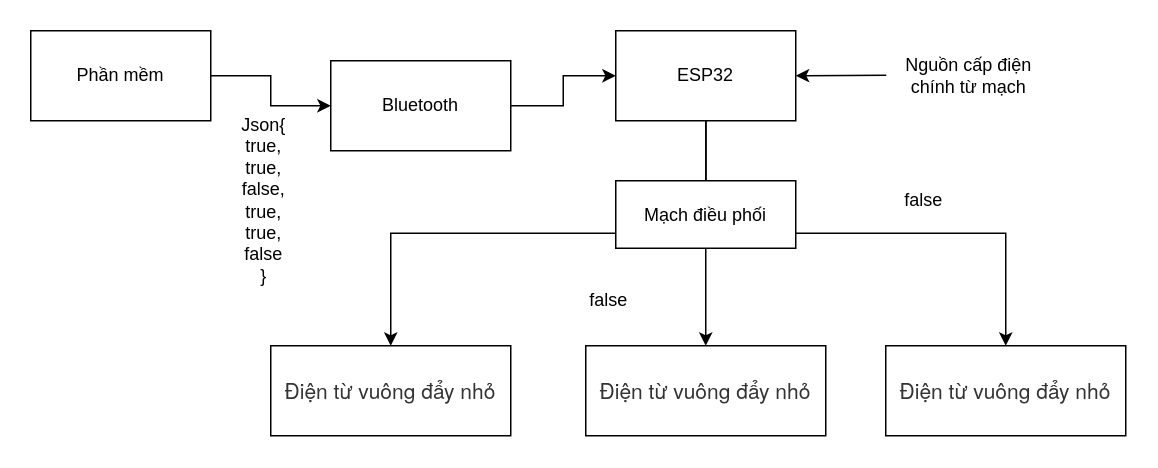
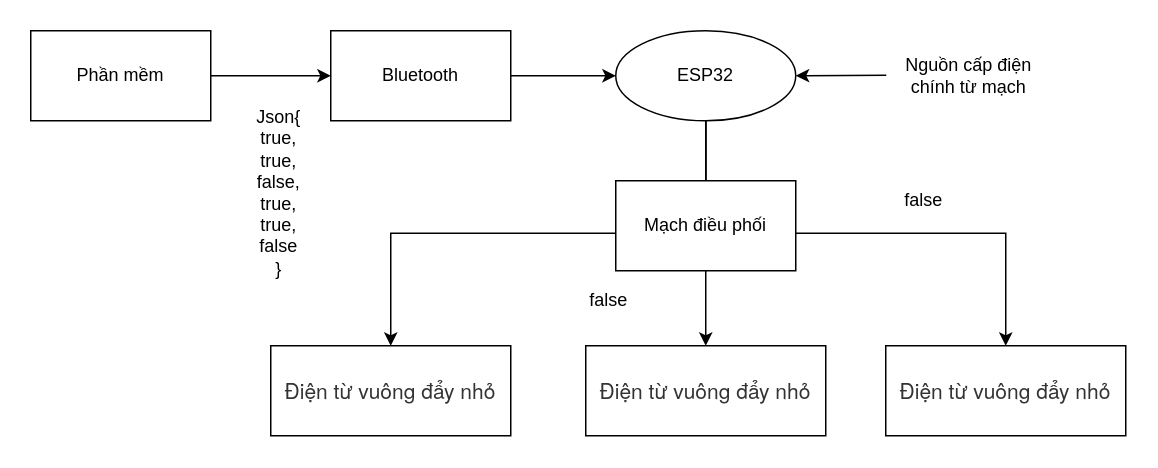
(706, 76) -> (706, 76)
(421, 106) -> (421, 76)
(263, 200) -> (278, 193)
(706, 215) -> (706, 226)
